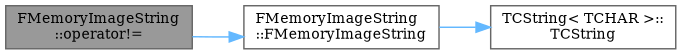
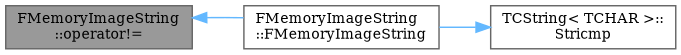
(583, 27) -> (583, 27)
(211, 37) -> (225, 18)
